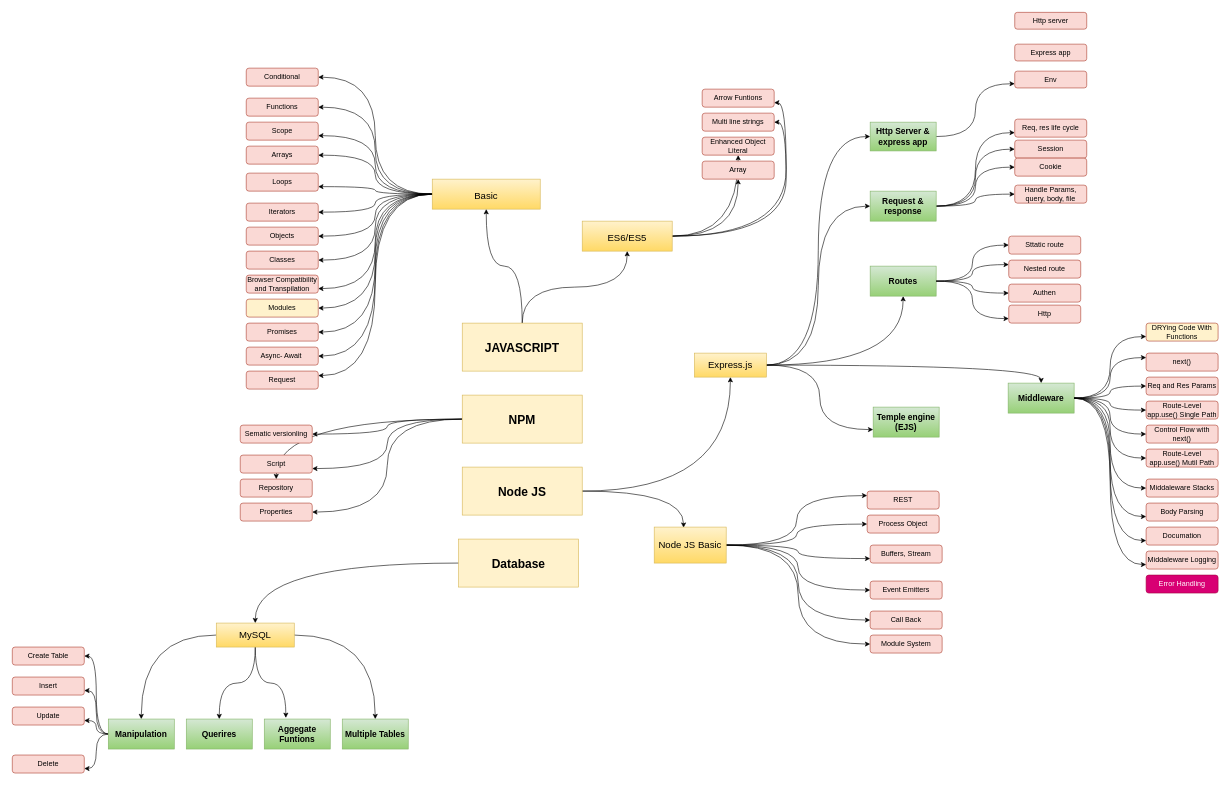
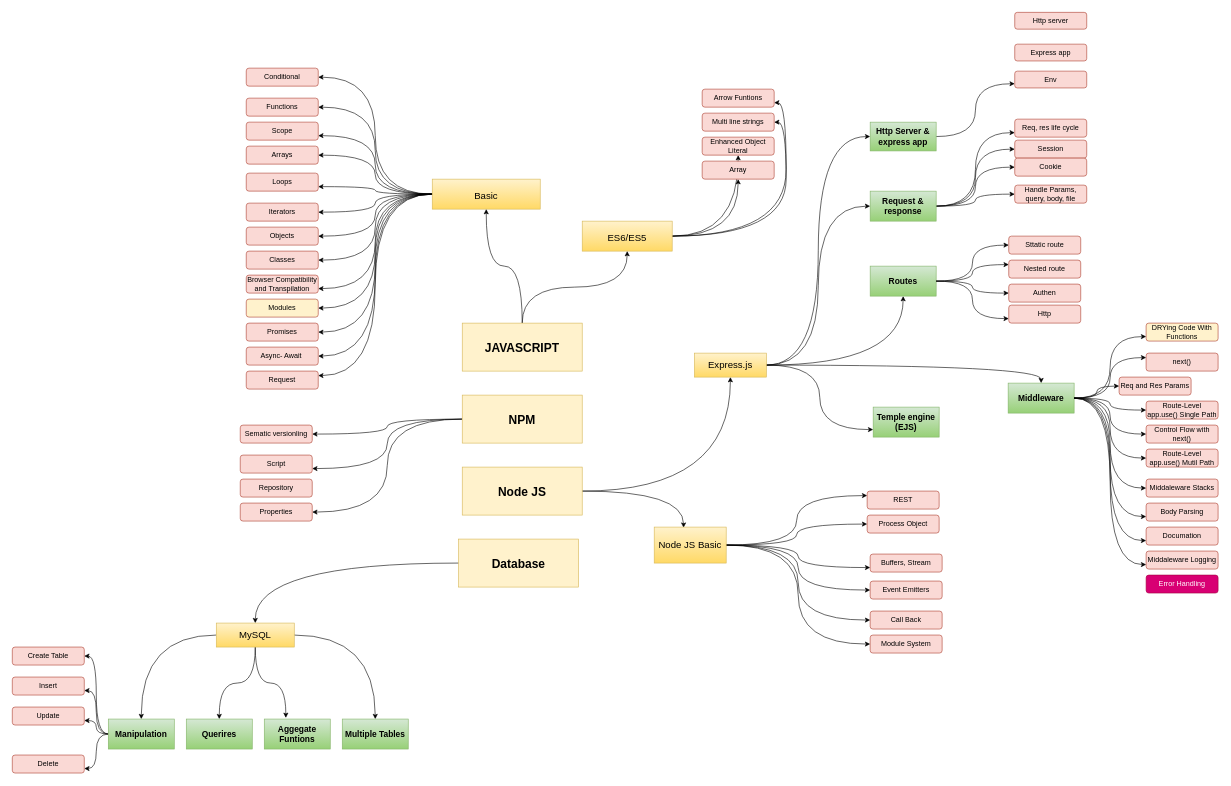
(1182, 386) -> (1155, 386)
(355, 426) -> none
(906, 554) -> (906, 563)
